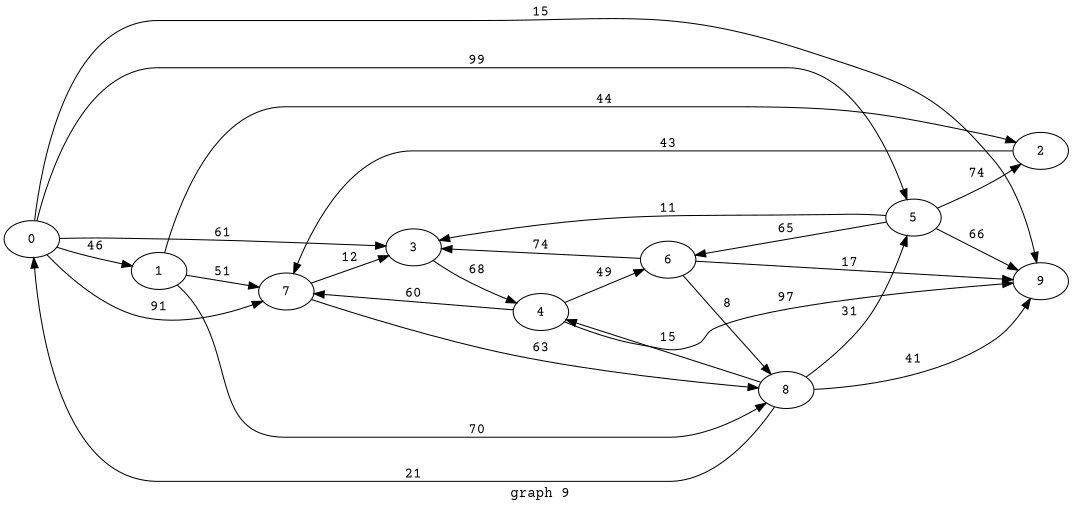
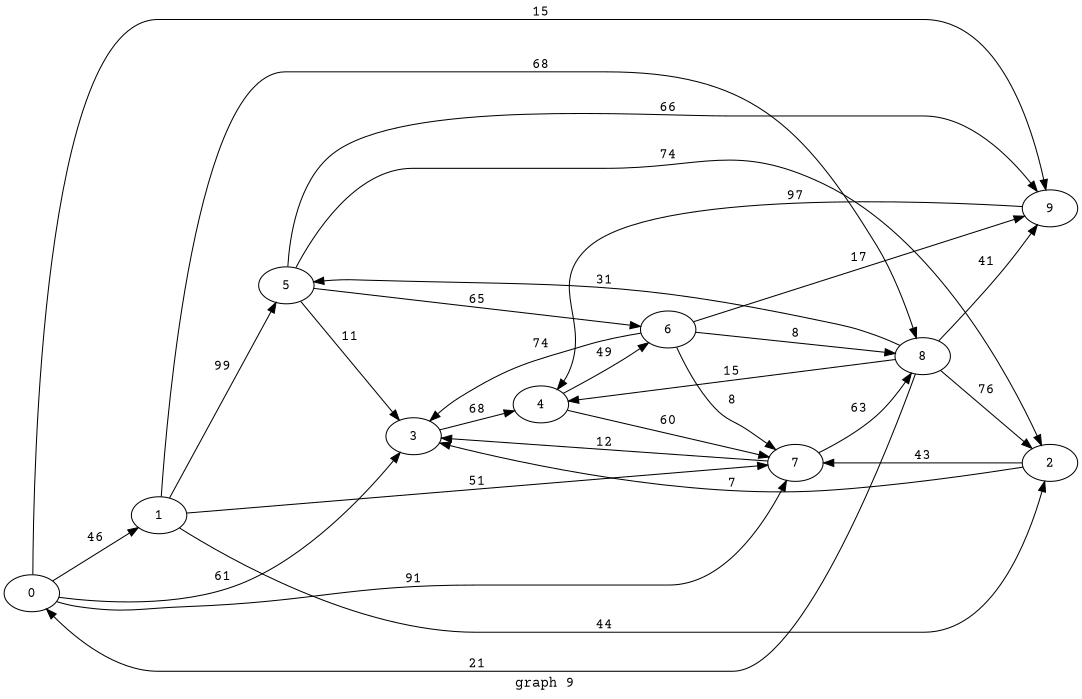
(458, 68) -> (220, 405)
(778, 311) -> (731, 208)
none -> (712, 405)
none -> (982, 406)
(477, 430) -> (541, 64)
none -> (735, 490)
